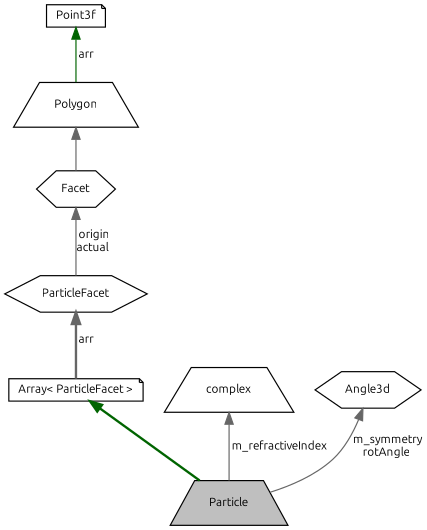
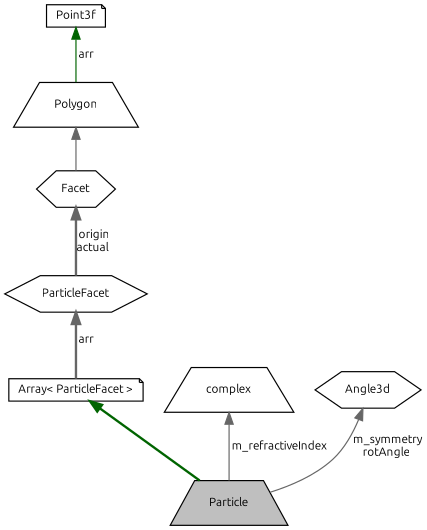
(76, 248) -> (76, 248)
